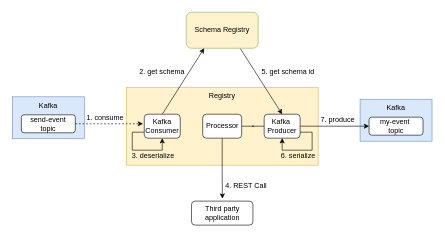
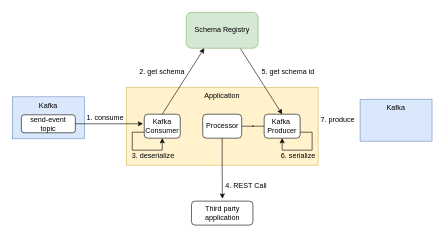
(222, 30) -> (222, 30)
(222, 96) -> (222, 96)
(107, 124) -> (107, 124)
(363, 126) -> none
(396, 126) -> none
